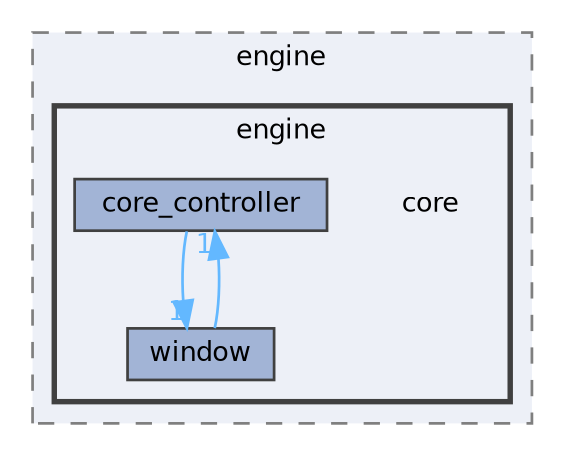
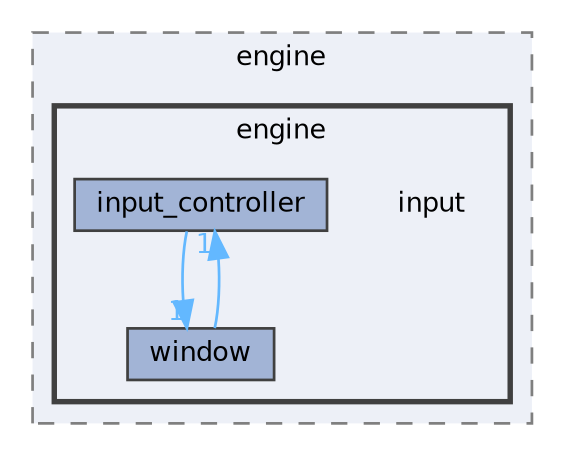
(201, 205) -> (201, 205)
(432, 205) -> (432, 205)
